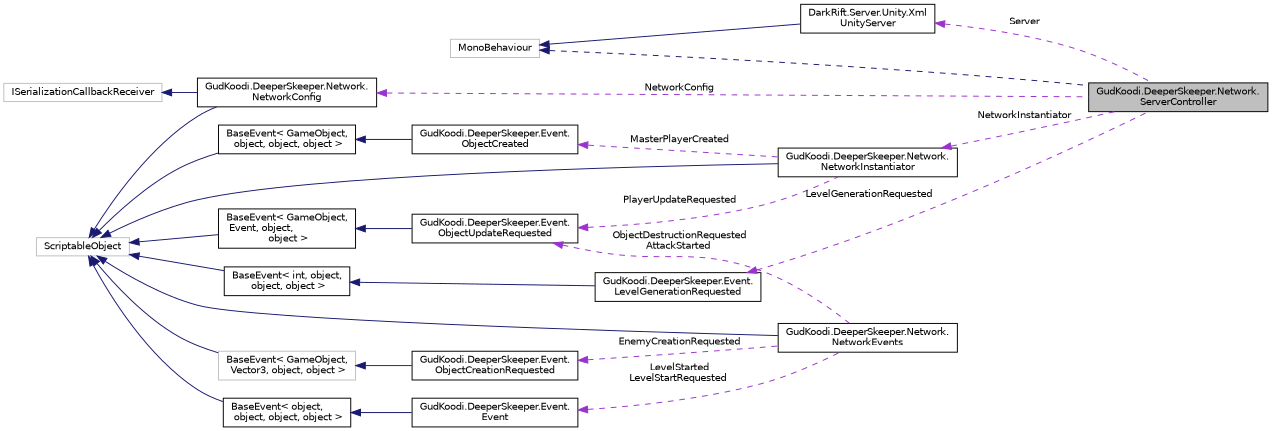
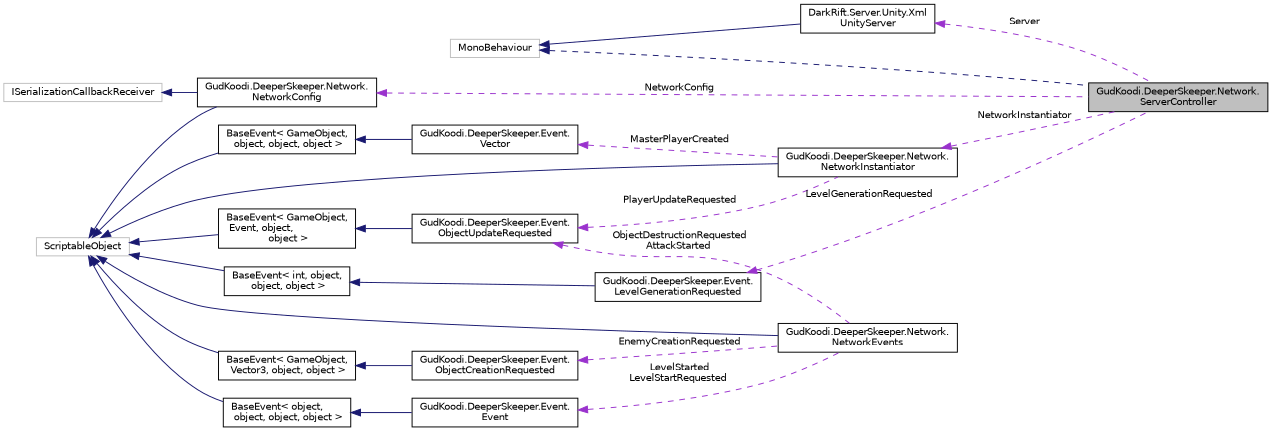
(495, 139) -> (495, 139)
(287, 366) -> (287, 366)
